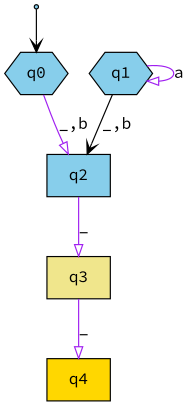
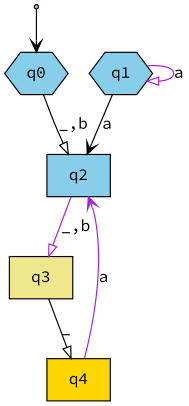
(53, 119) -> (53, 119)
(117, 125) -> (107, 125)
(84, 227) -> (76, 227)
none -> (97, 284)
(79, 323) -> (58, 323)
